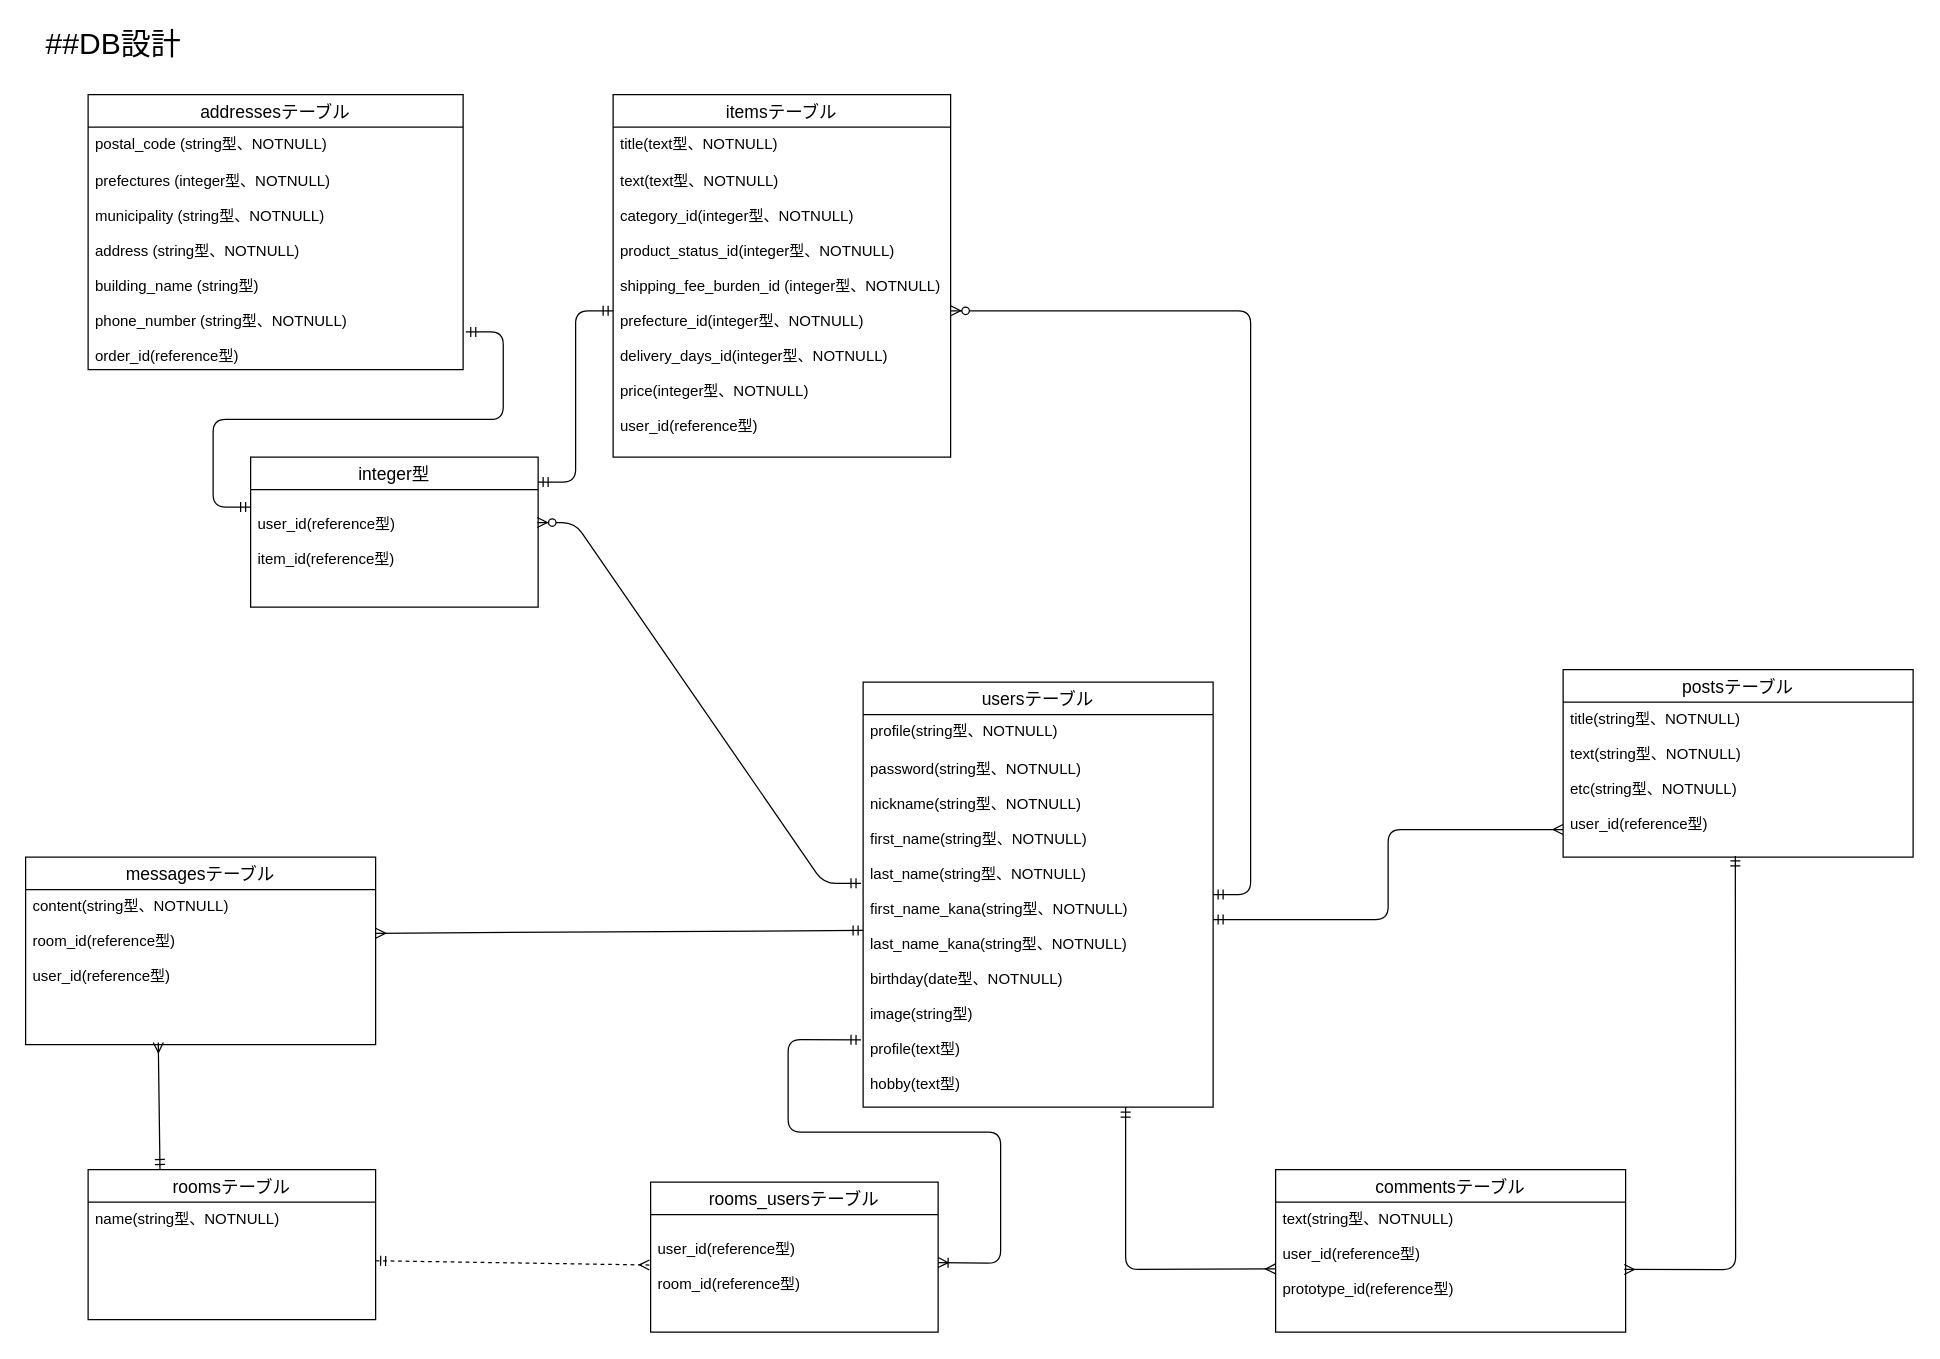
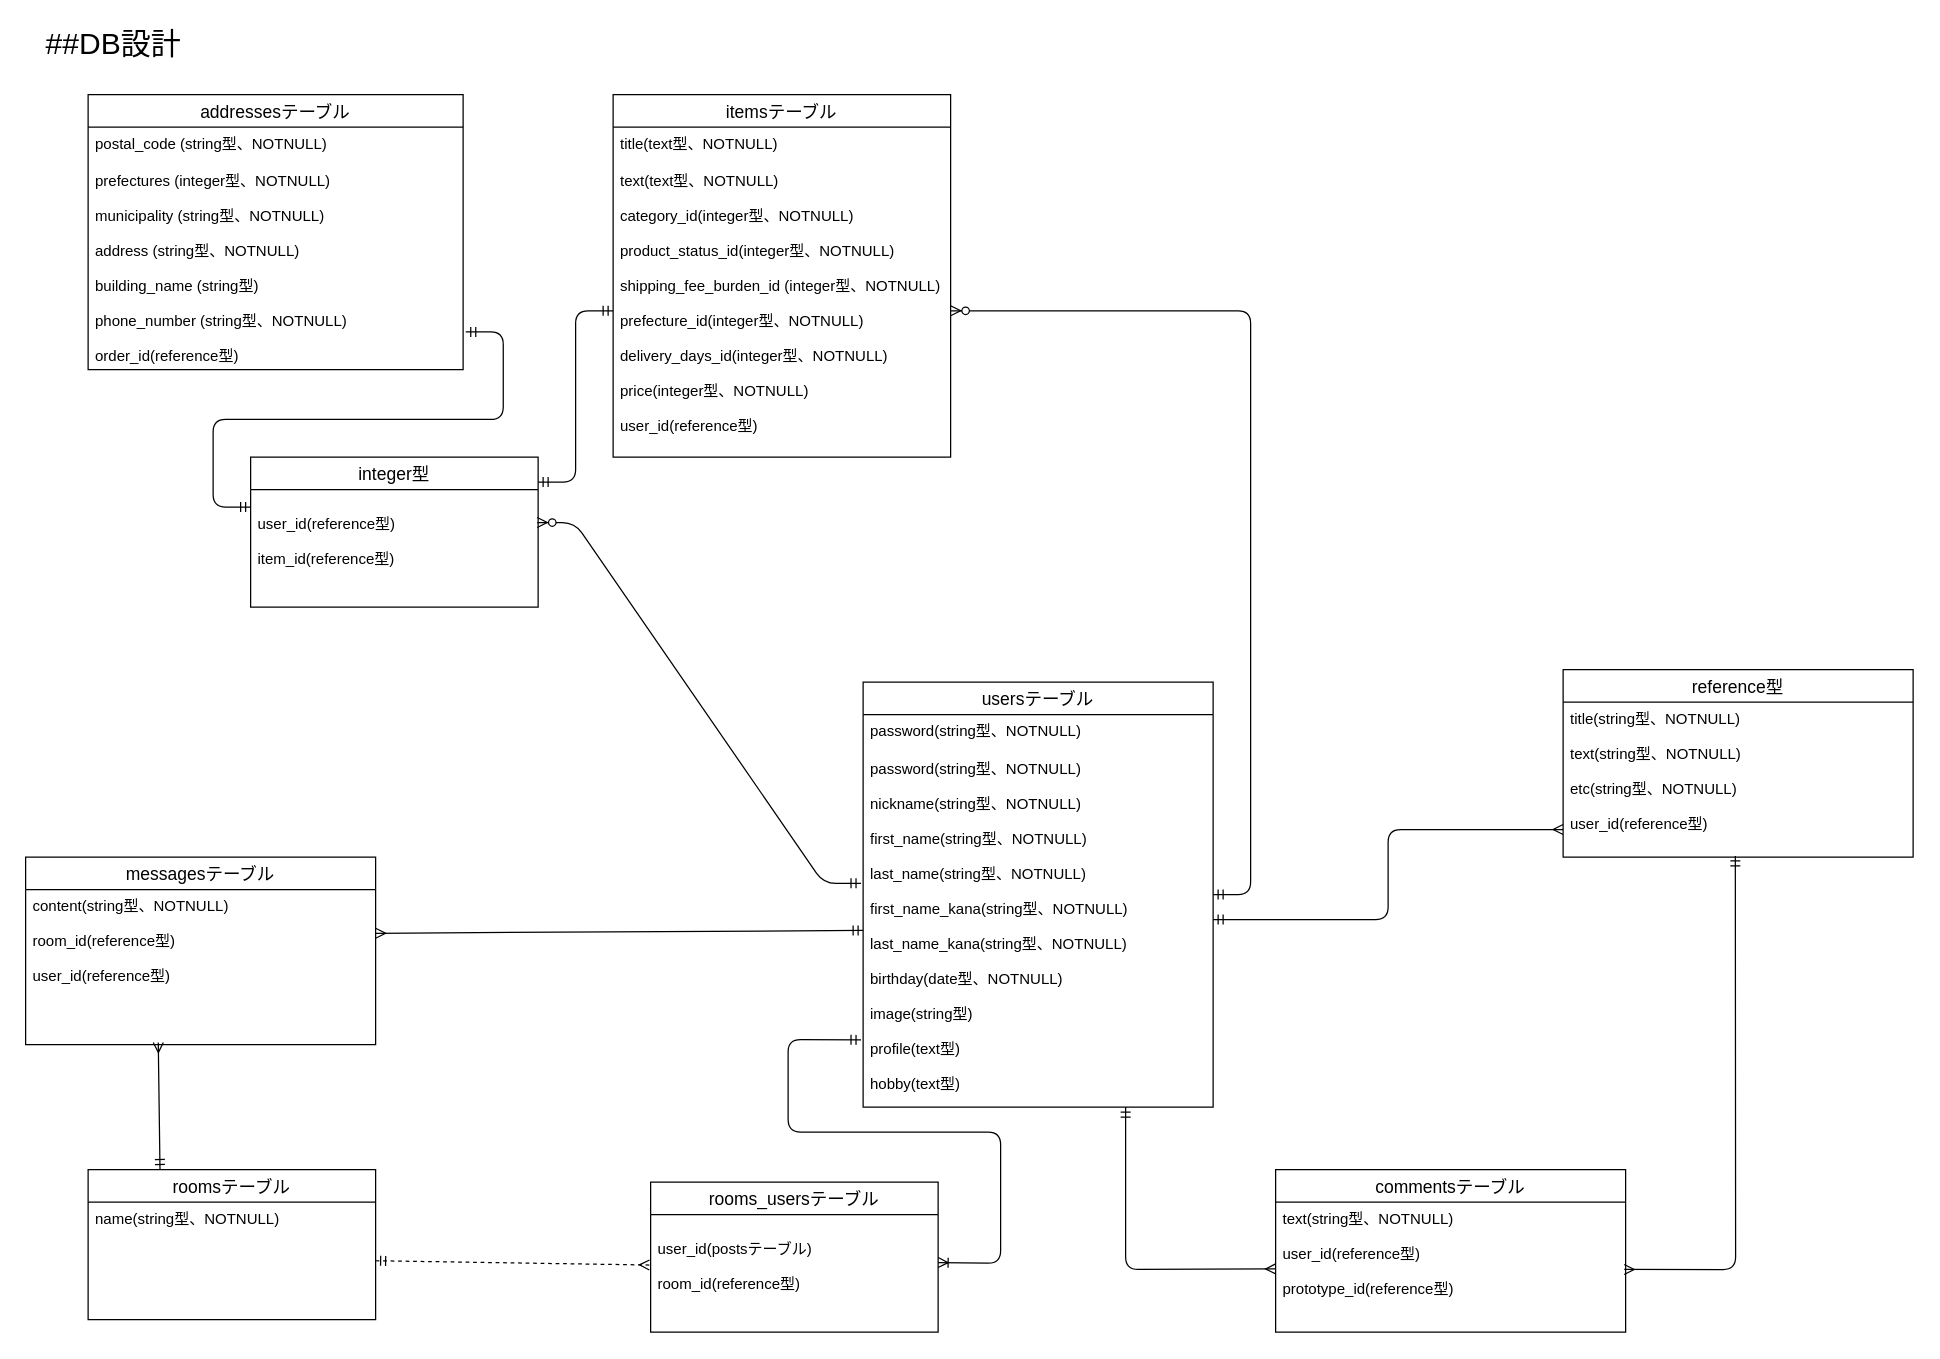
(1738, 687) -> (1738, 687)
(972, 731) -> (980, 731)
(739, 1249) -> (744, 1249)
